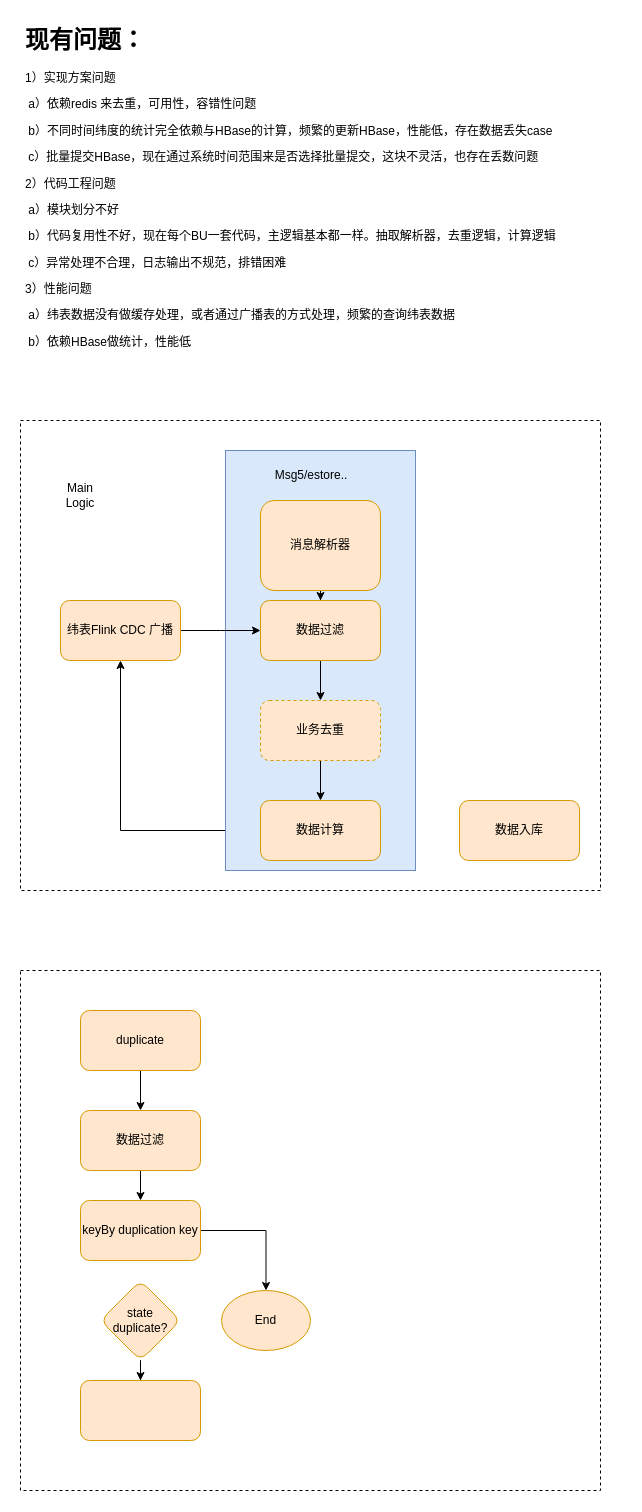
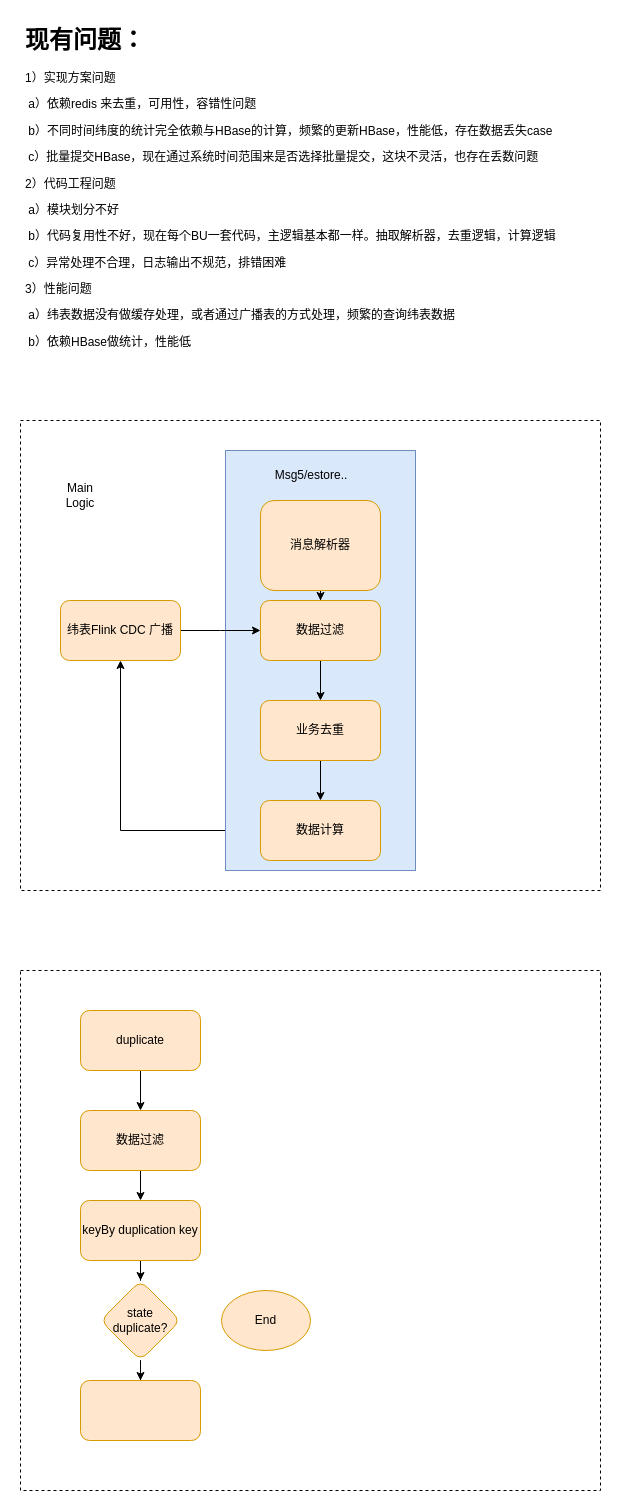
(321, 731) -> (321, 731)
(520, 831) -> none
(260, 1231) -> (141, 1275)
